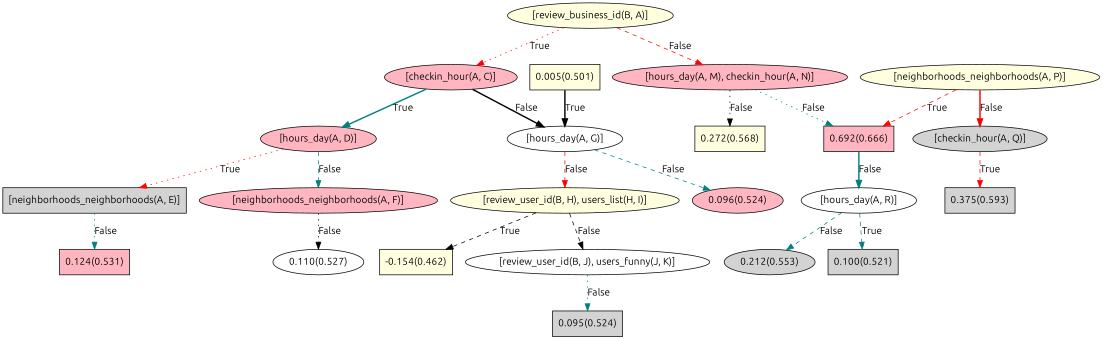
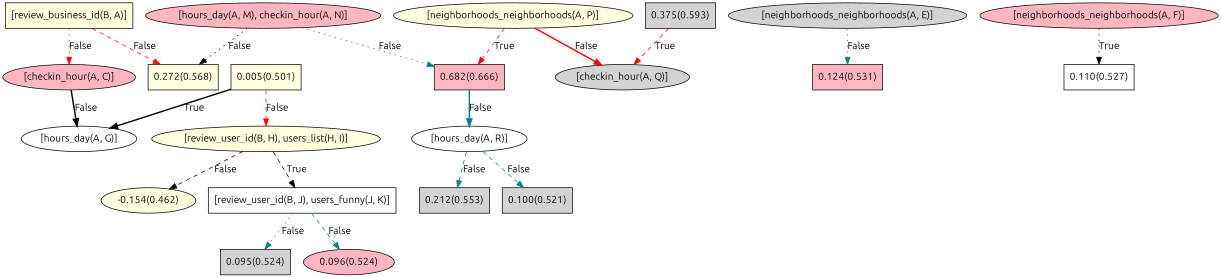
(590, 16) -> (69, 16)
(657, 45) -> (123, 45)
(540, 46) -> (80, 46)
(318, 139) -> none
(859, 139) -> (469, 77)
(565, 166) -> (266, 104)
(980, 166) -> (654, 44)
(649, 169) -> (323, 229)
(95, 200) -> (848, 16)
(330, 231) -> (1109, 46)
(510, 231) -> (226, 170)
(589, 231) -> (297, 170)
(872, 231) -> (519, 170)
(318, 262) -> (1099, 77)
(416, 262) -> (148, 200)
(588, 262) -> (302, 200)
(770, 262) -> (454, 200)
